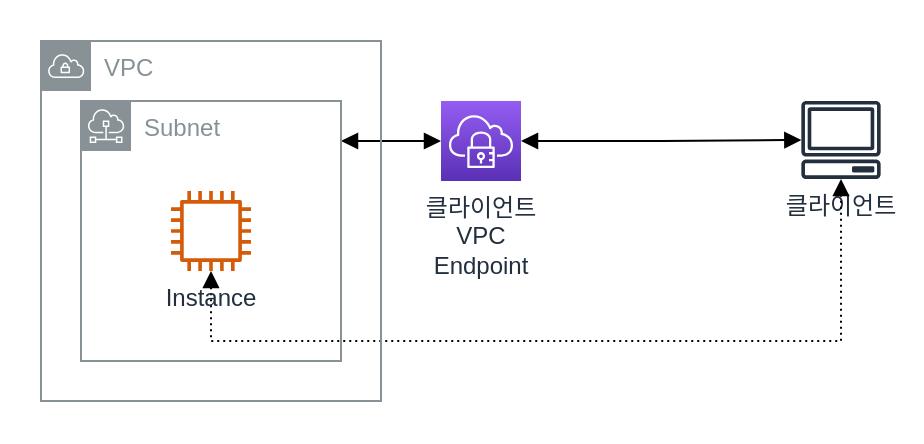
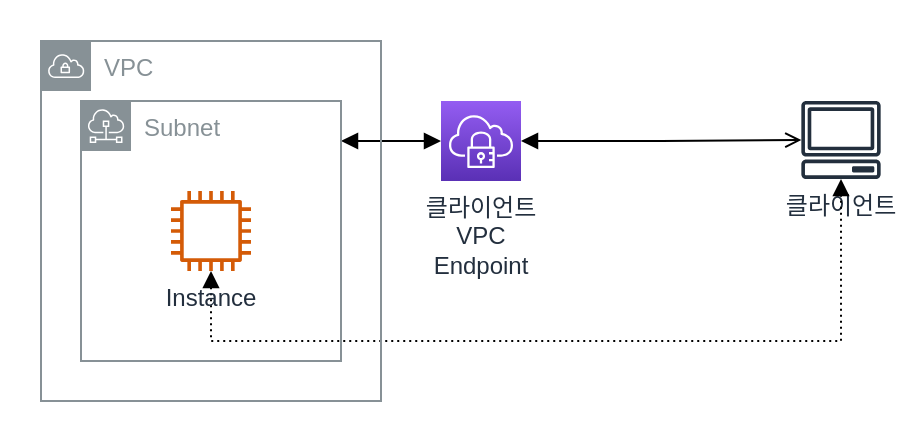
(783, 140) -> (788, 140)
